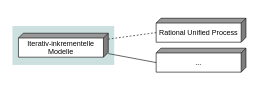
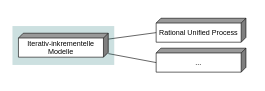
(131, 36) -> (131, 36)
